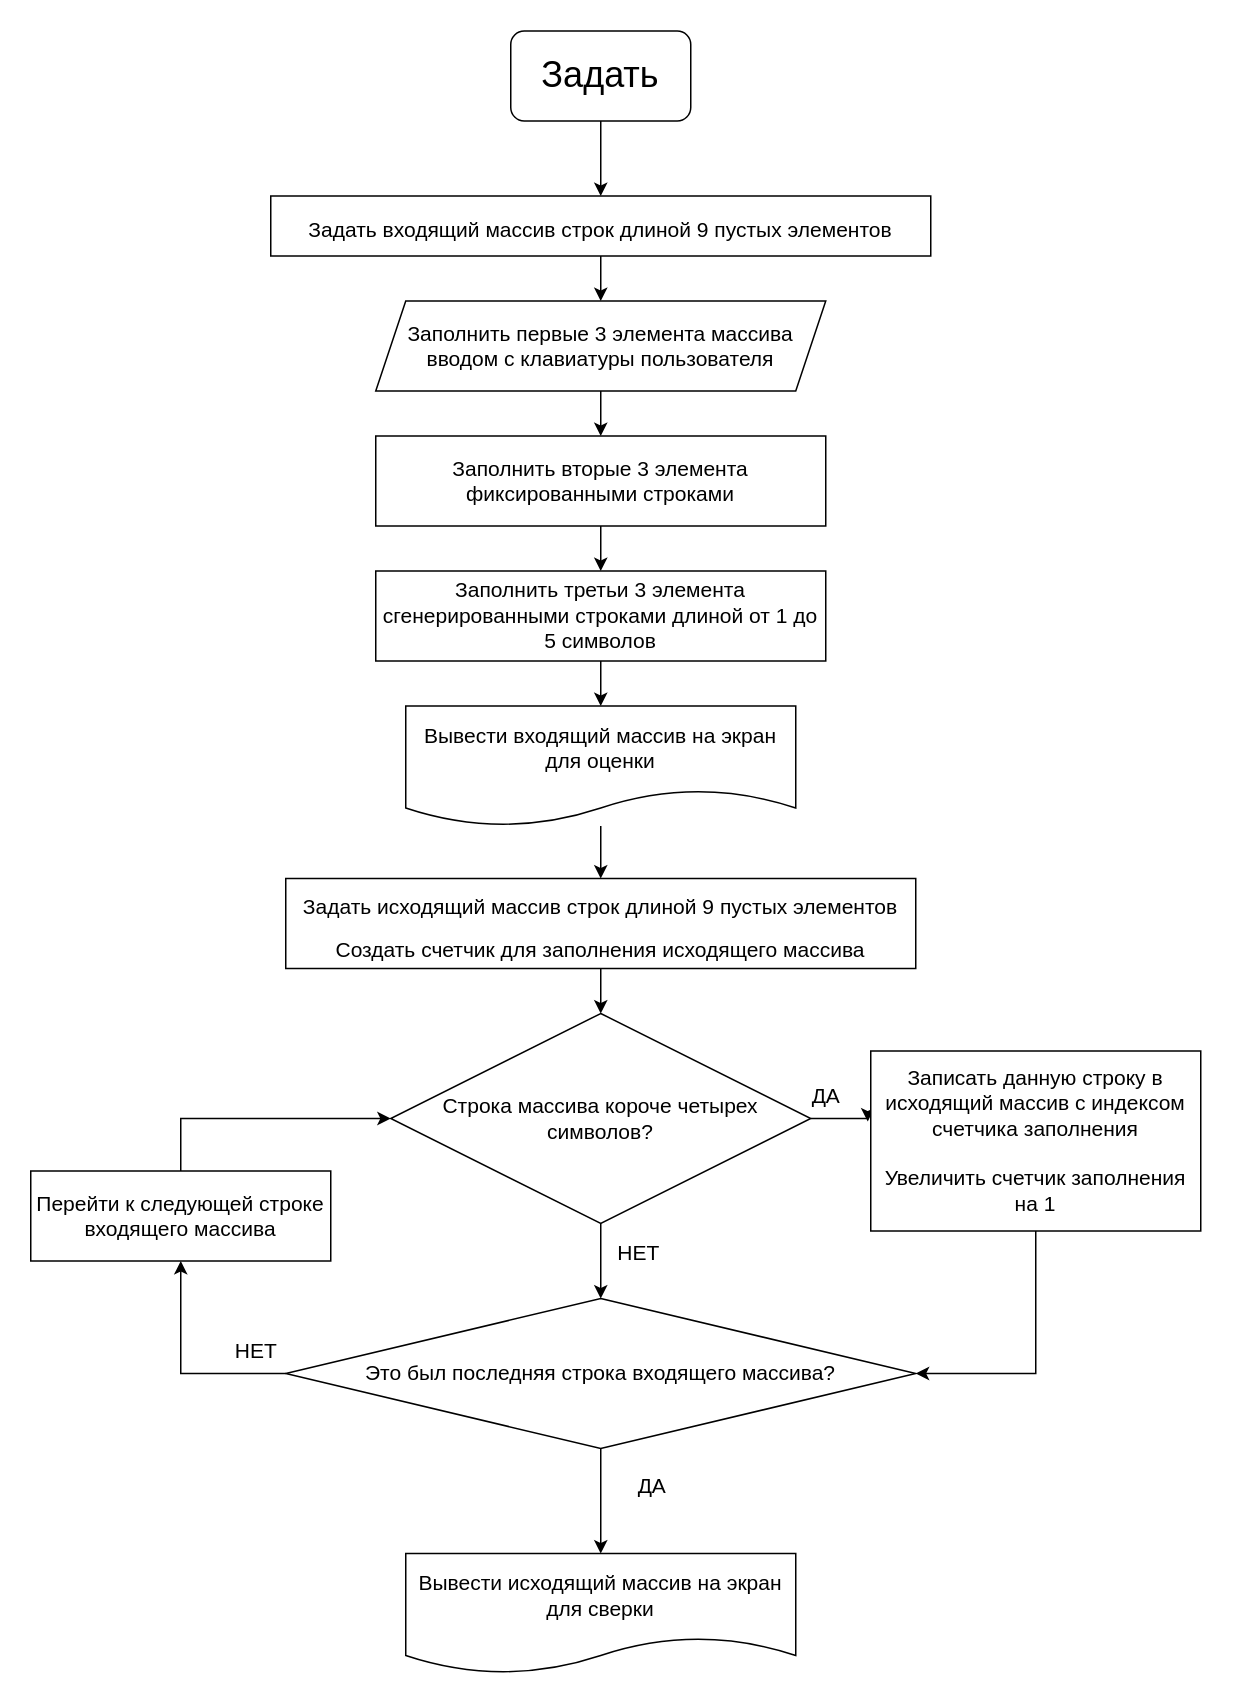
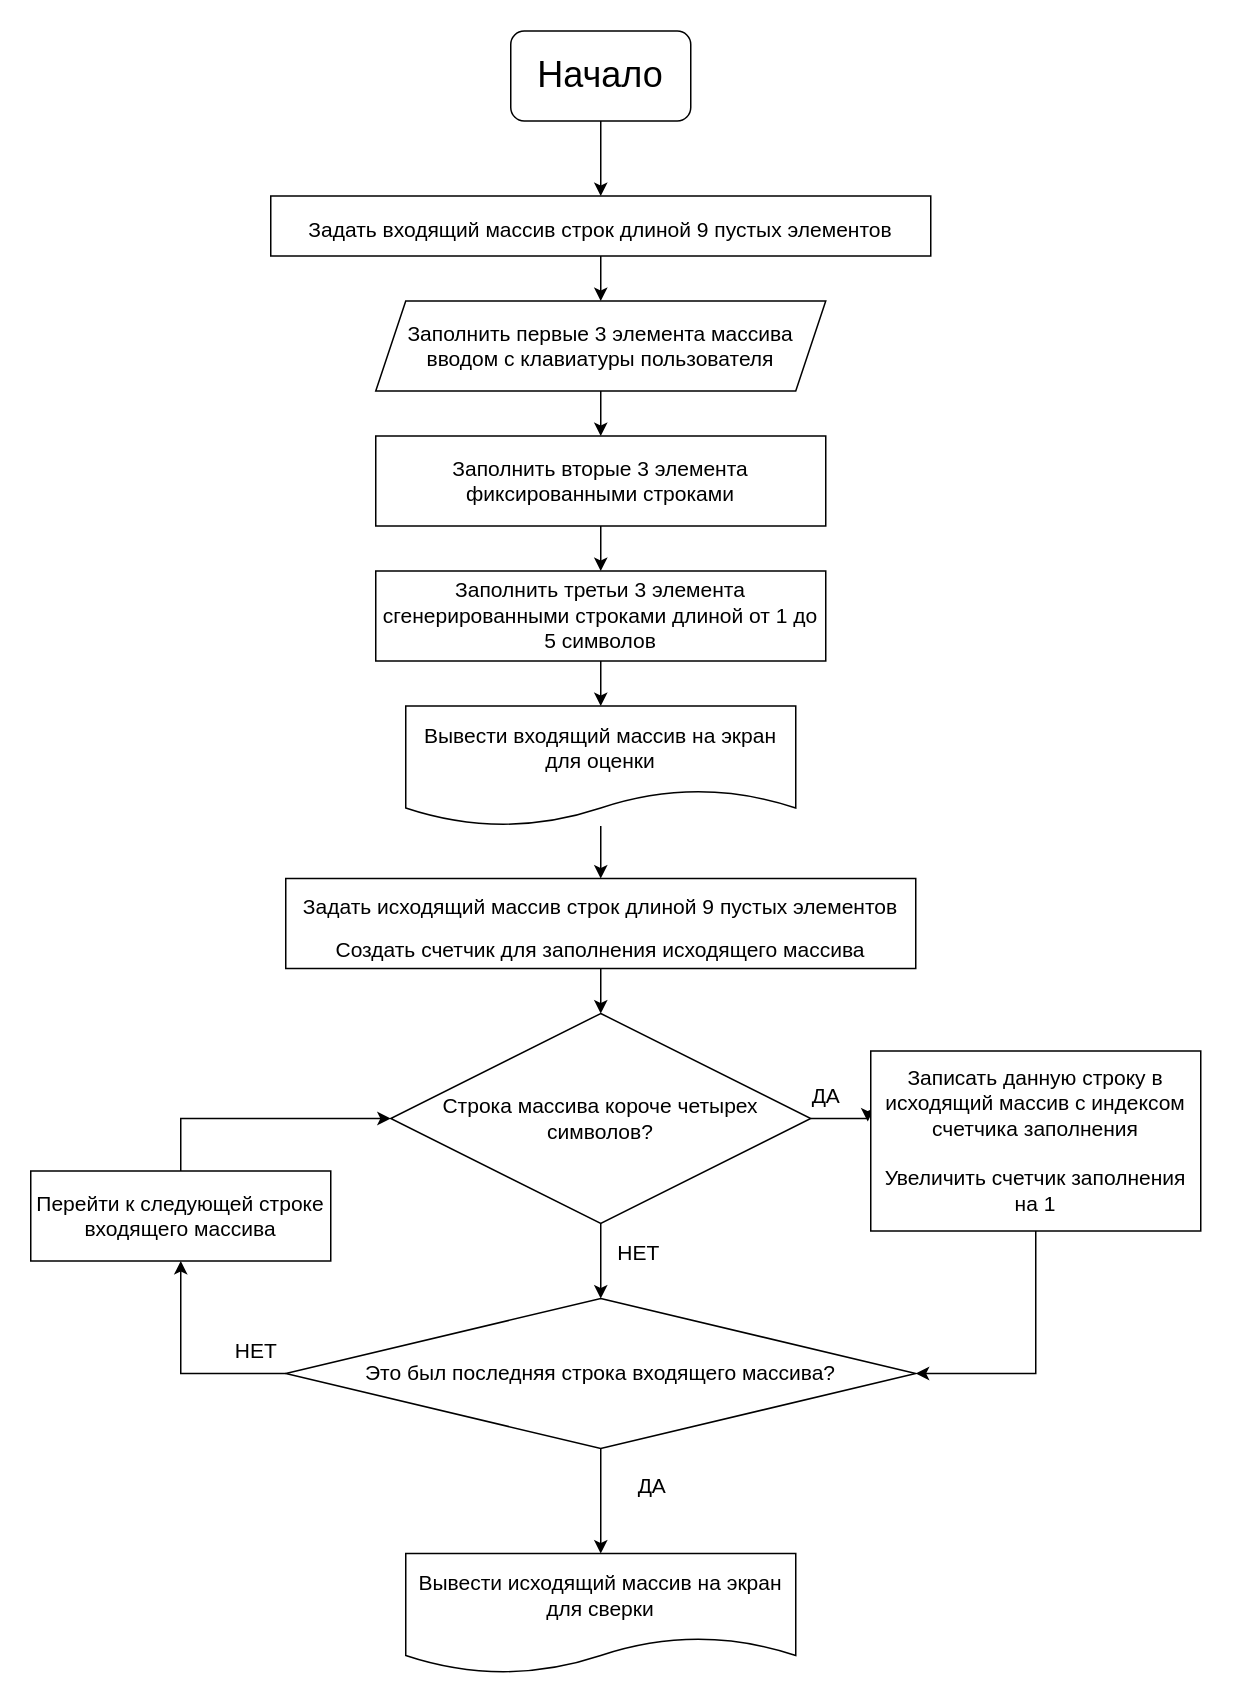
(601, 76) -> (601, 76)
